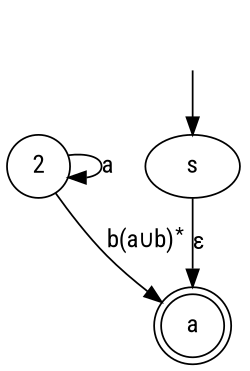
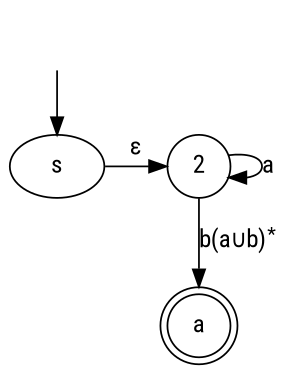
(193, 233) -> (127, 166)
